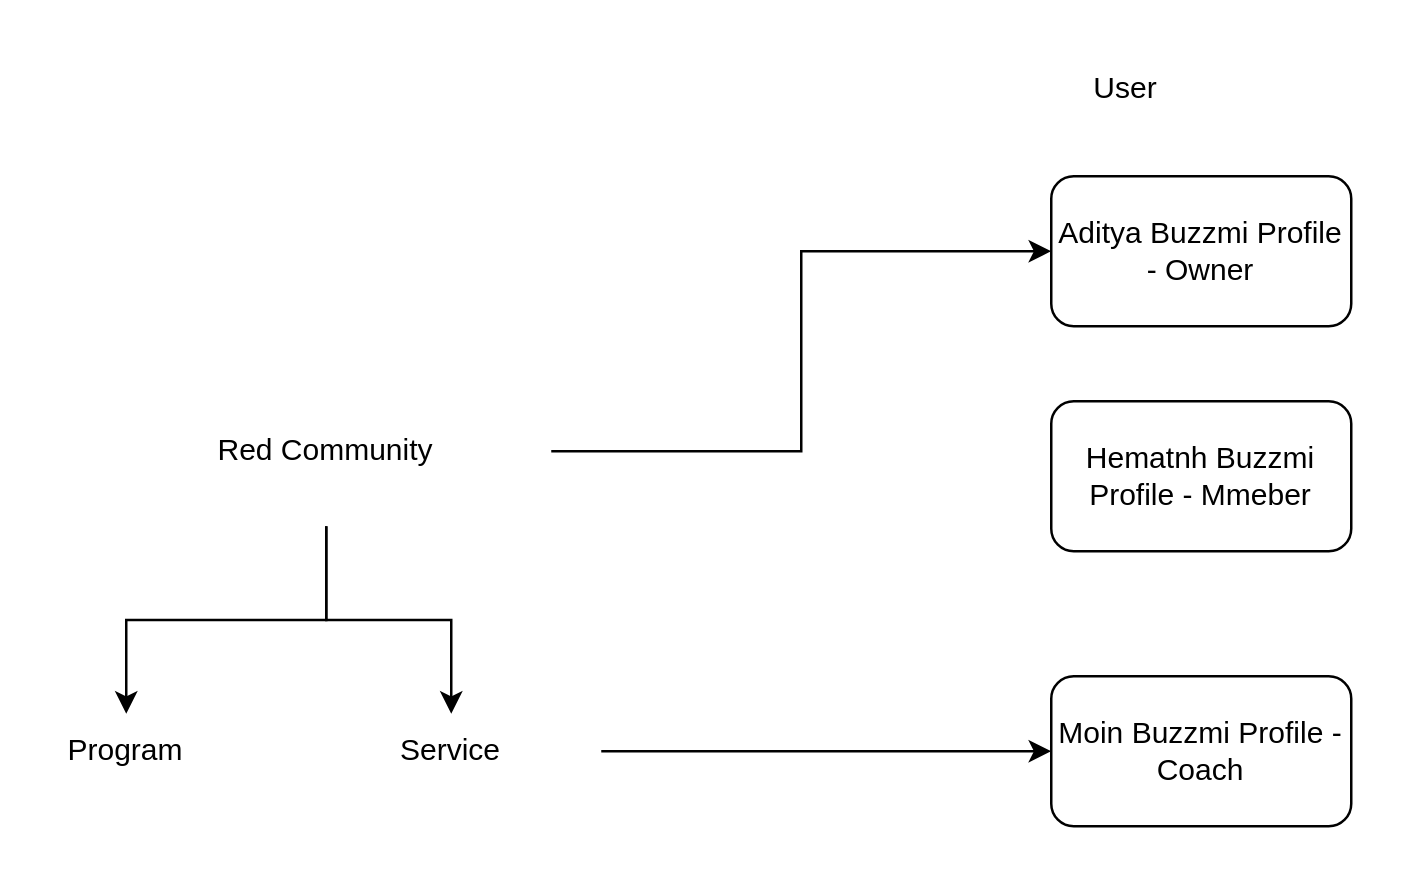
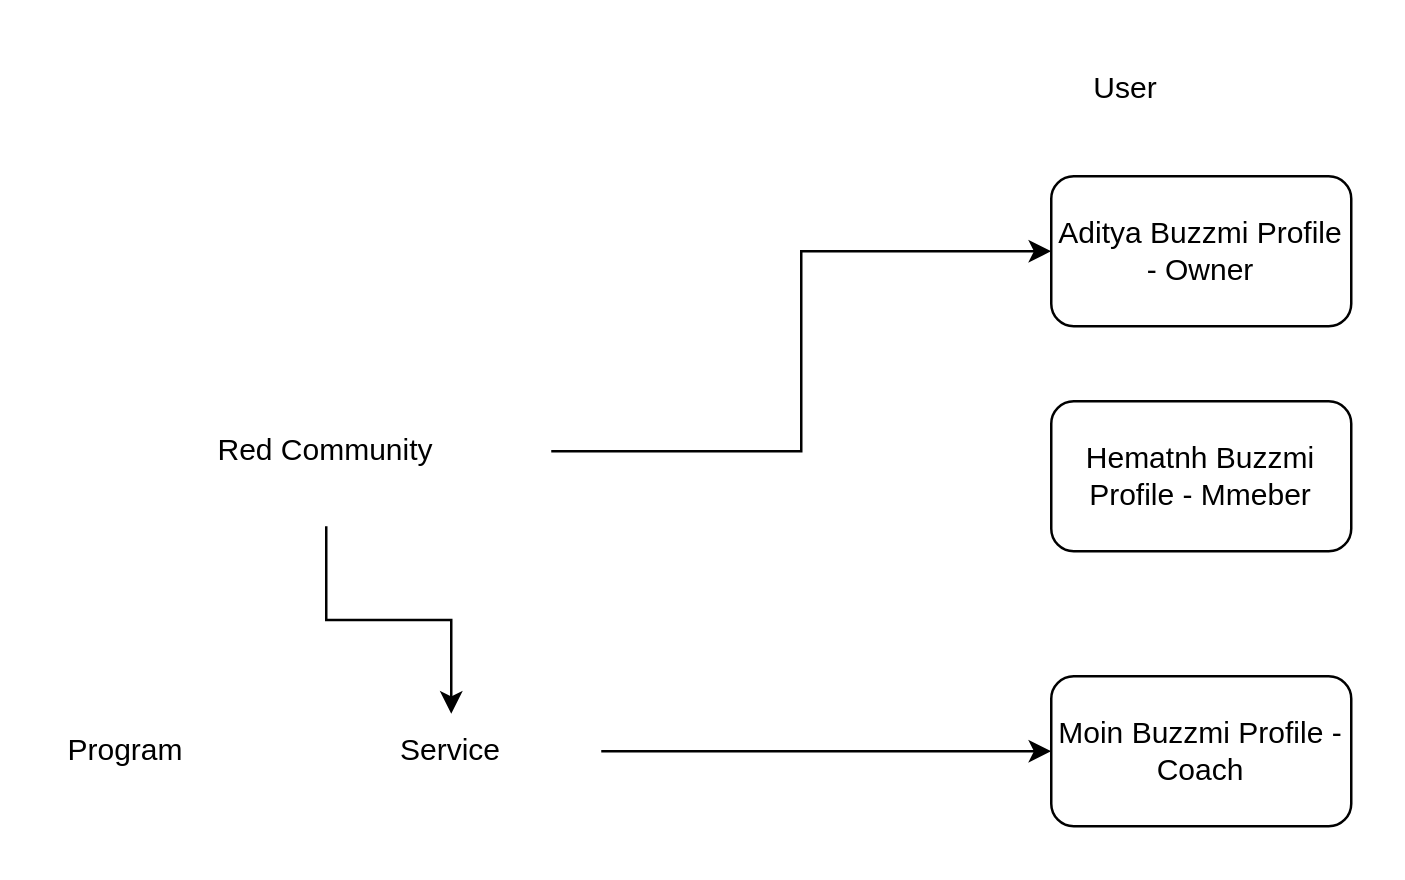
(186, 620) -> none
